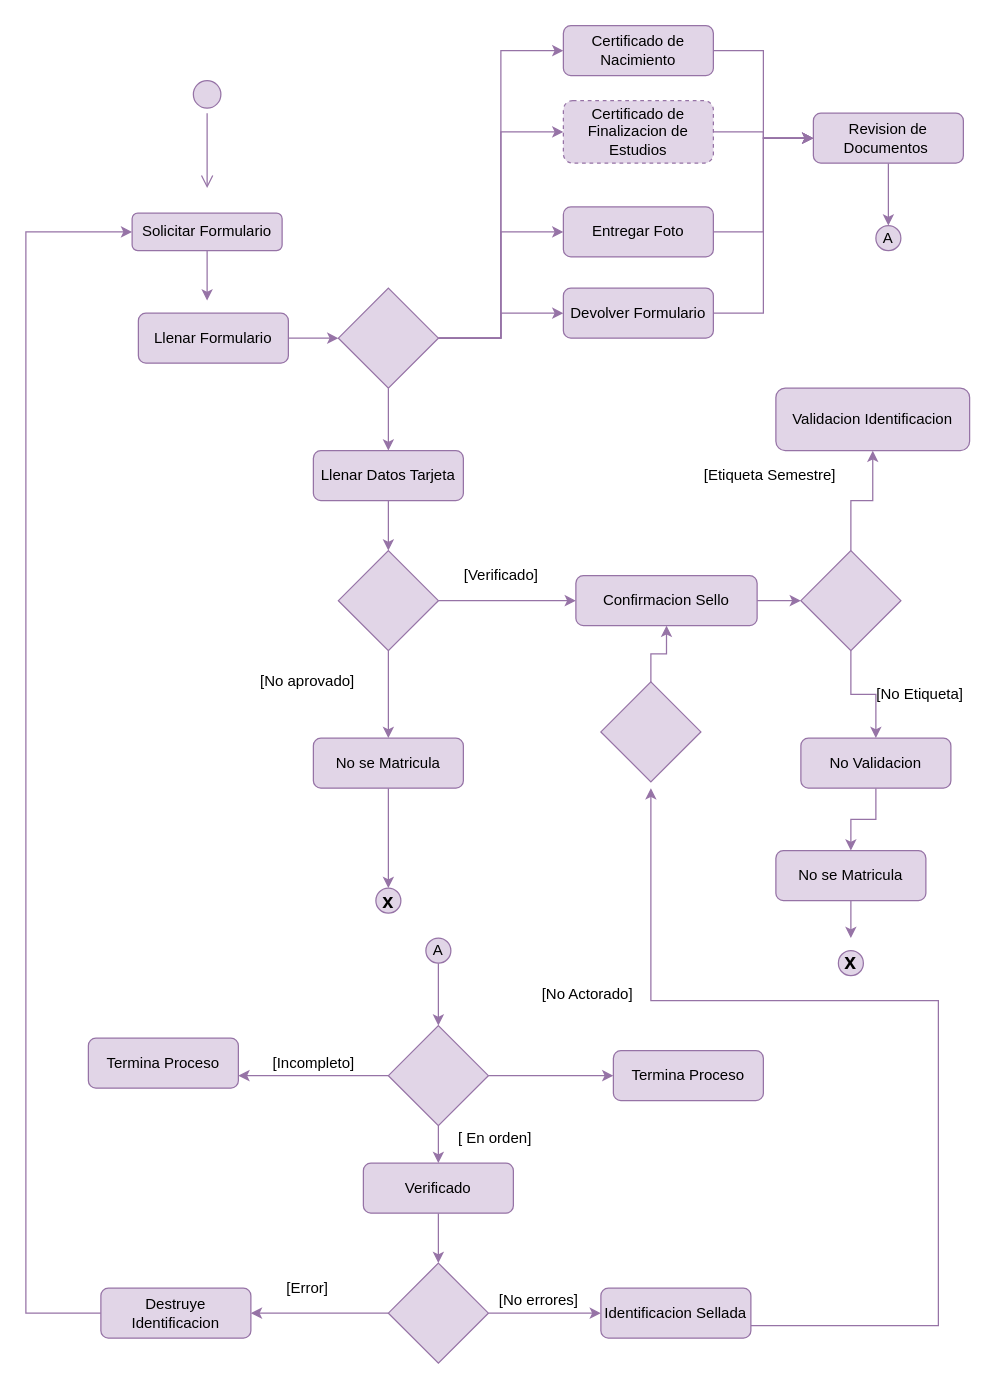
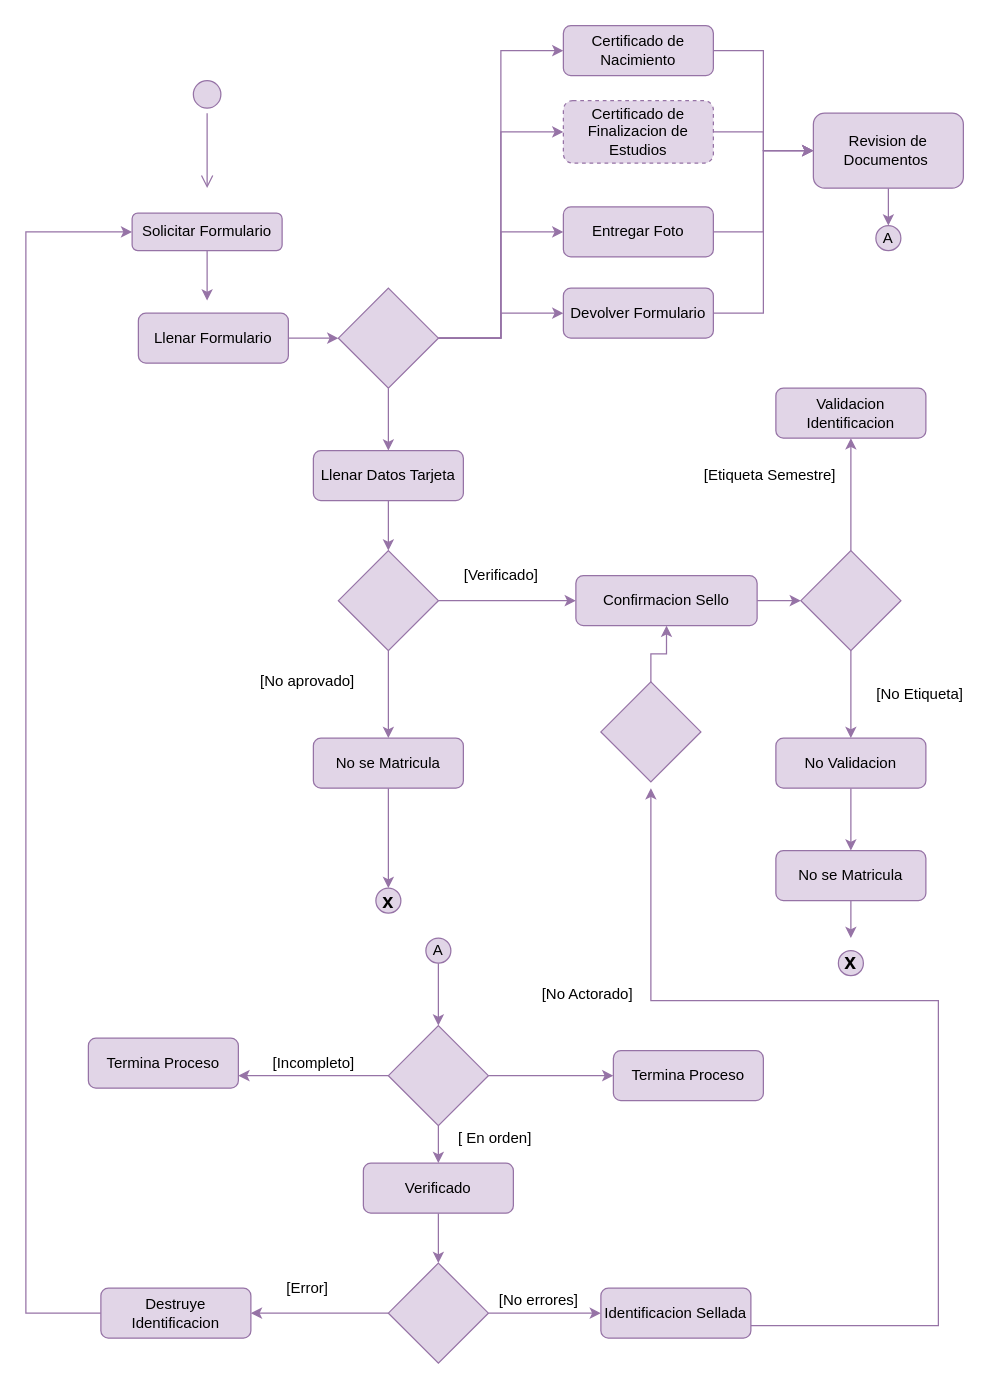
(888, 138) -> (888, 151)
(873, 419) -> (851, 413)
(876, 763) -> (851, 763)
